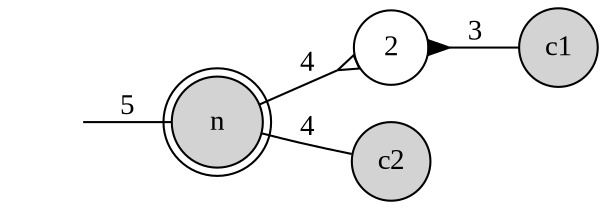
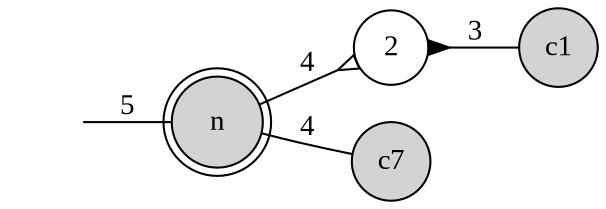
(391, 161) -> (391, 161)
